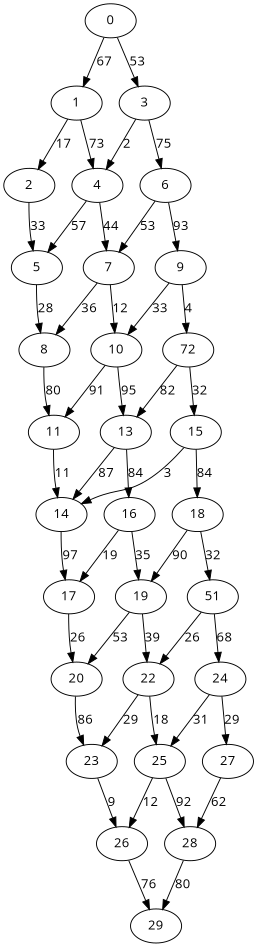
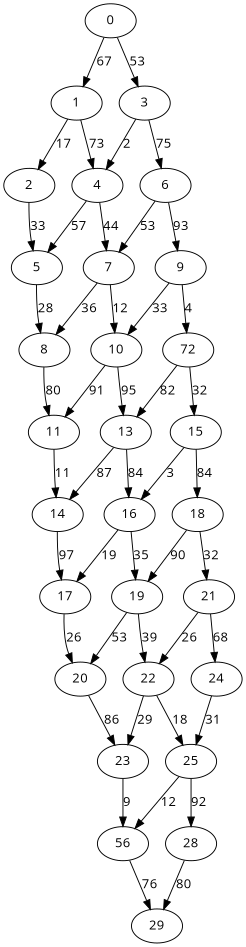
(142, 483) -> (166, 470)
(213, 597) -> (209, 597)
(228, 761) -> none
(122, 844) -> (123, 844)
